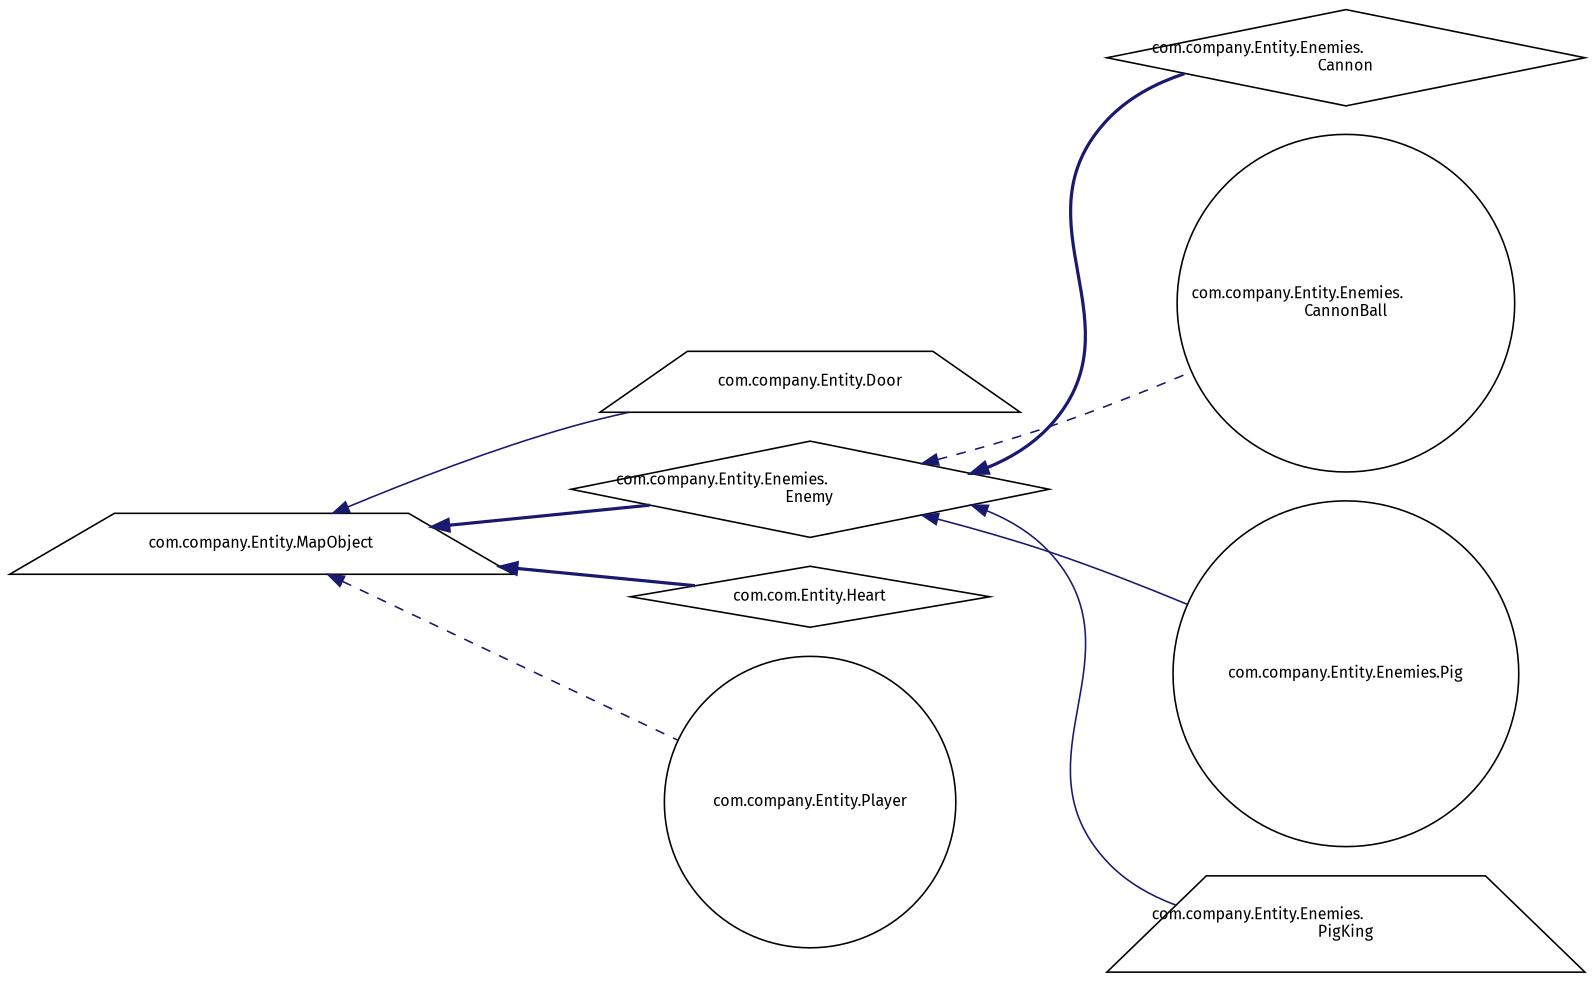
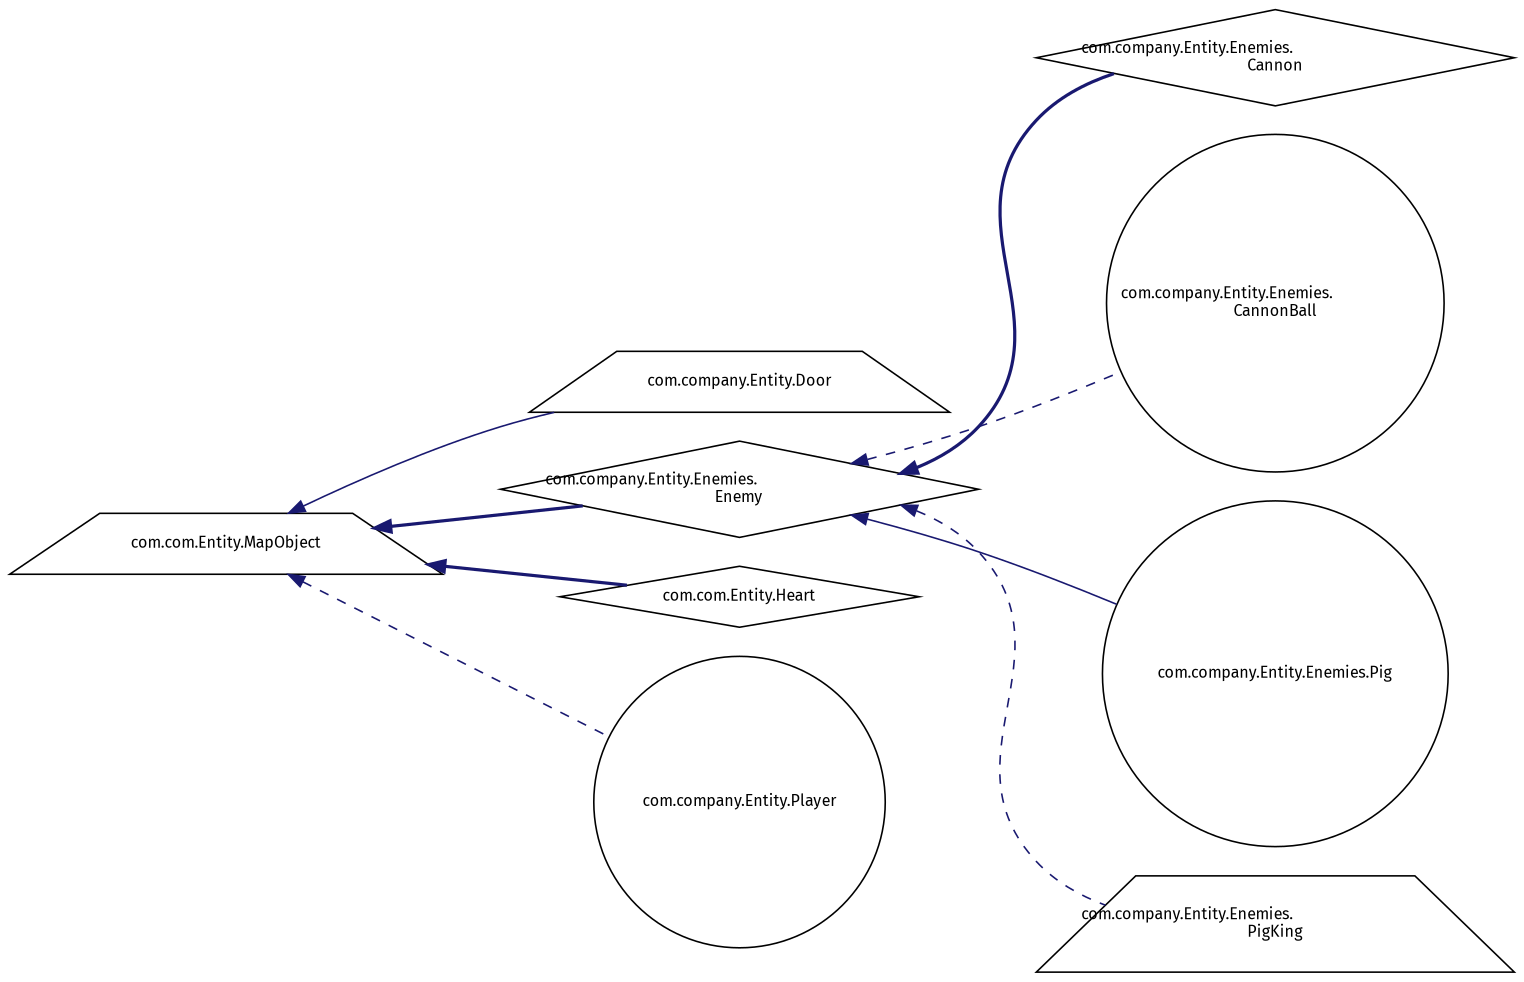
(261, 544) -> (226, 544)
(1077, 710) -> (1007, 710)
